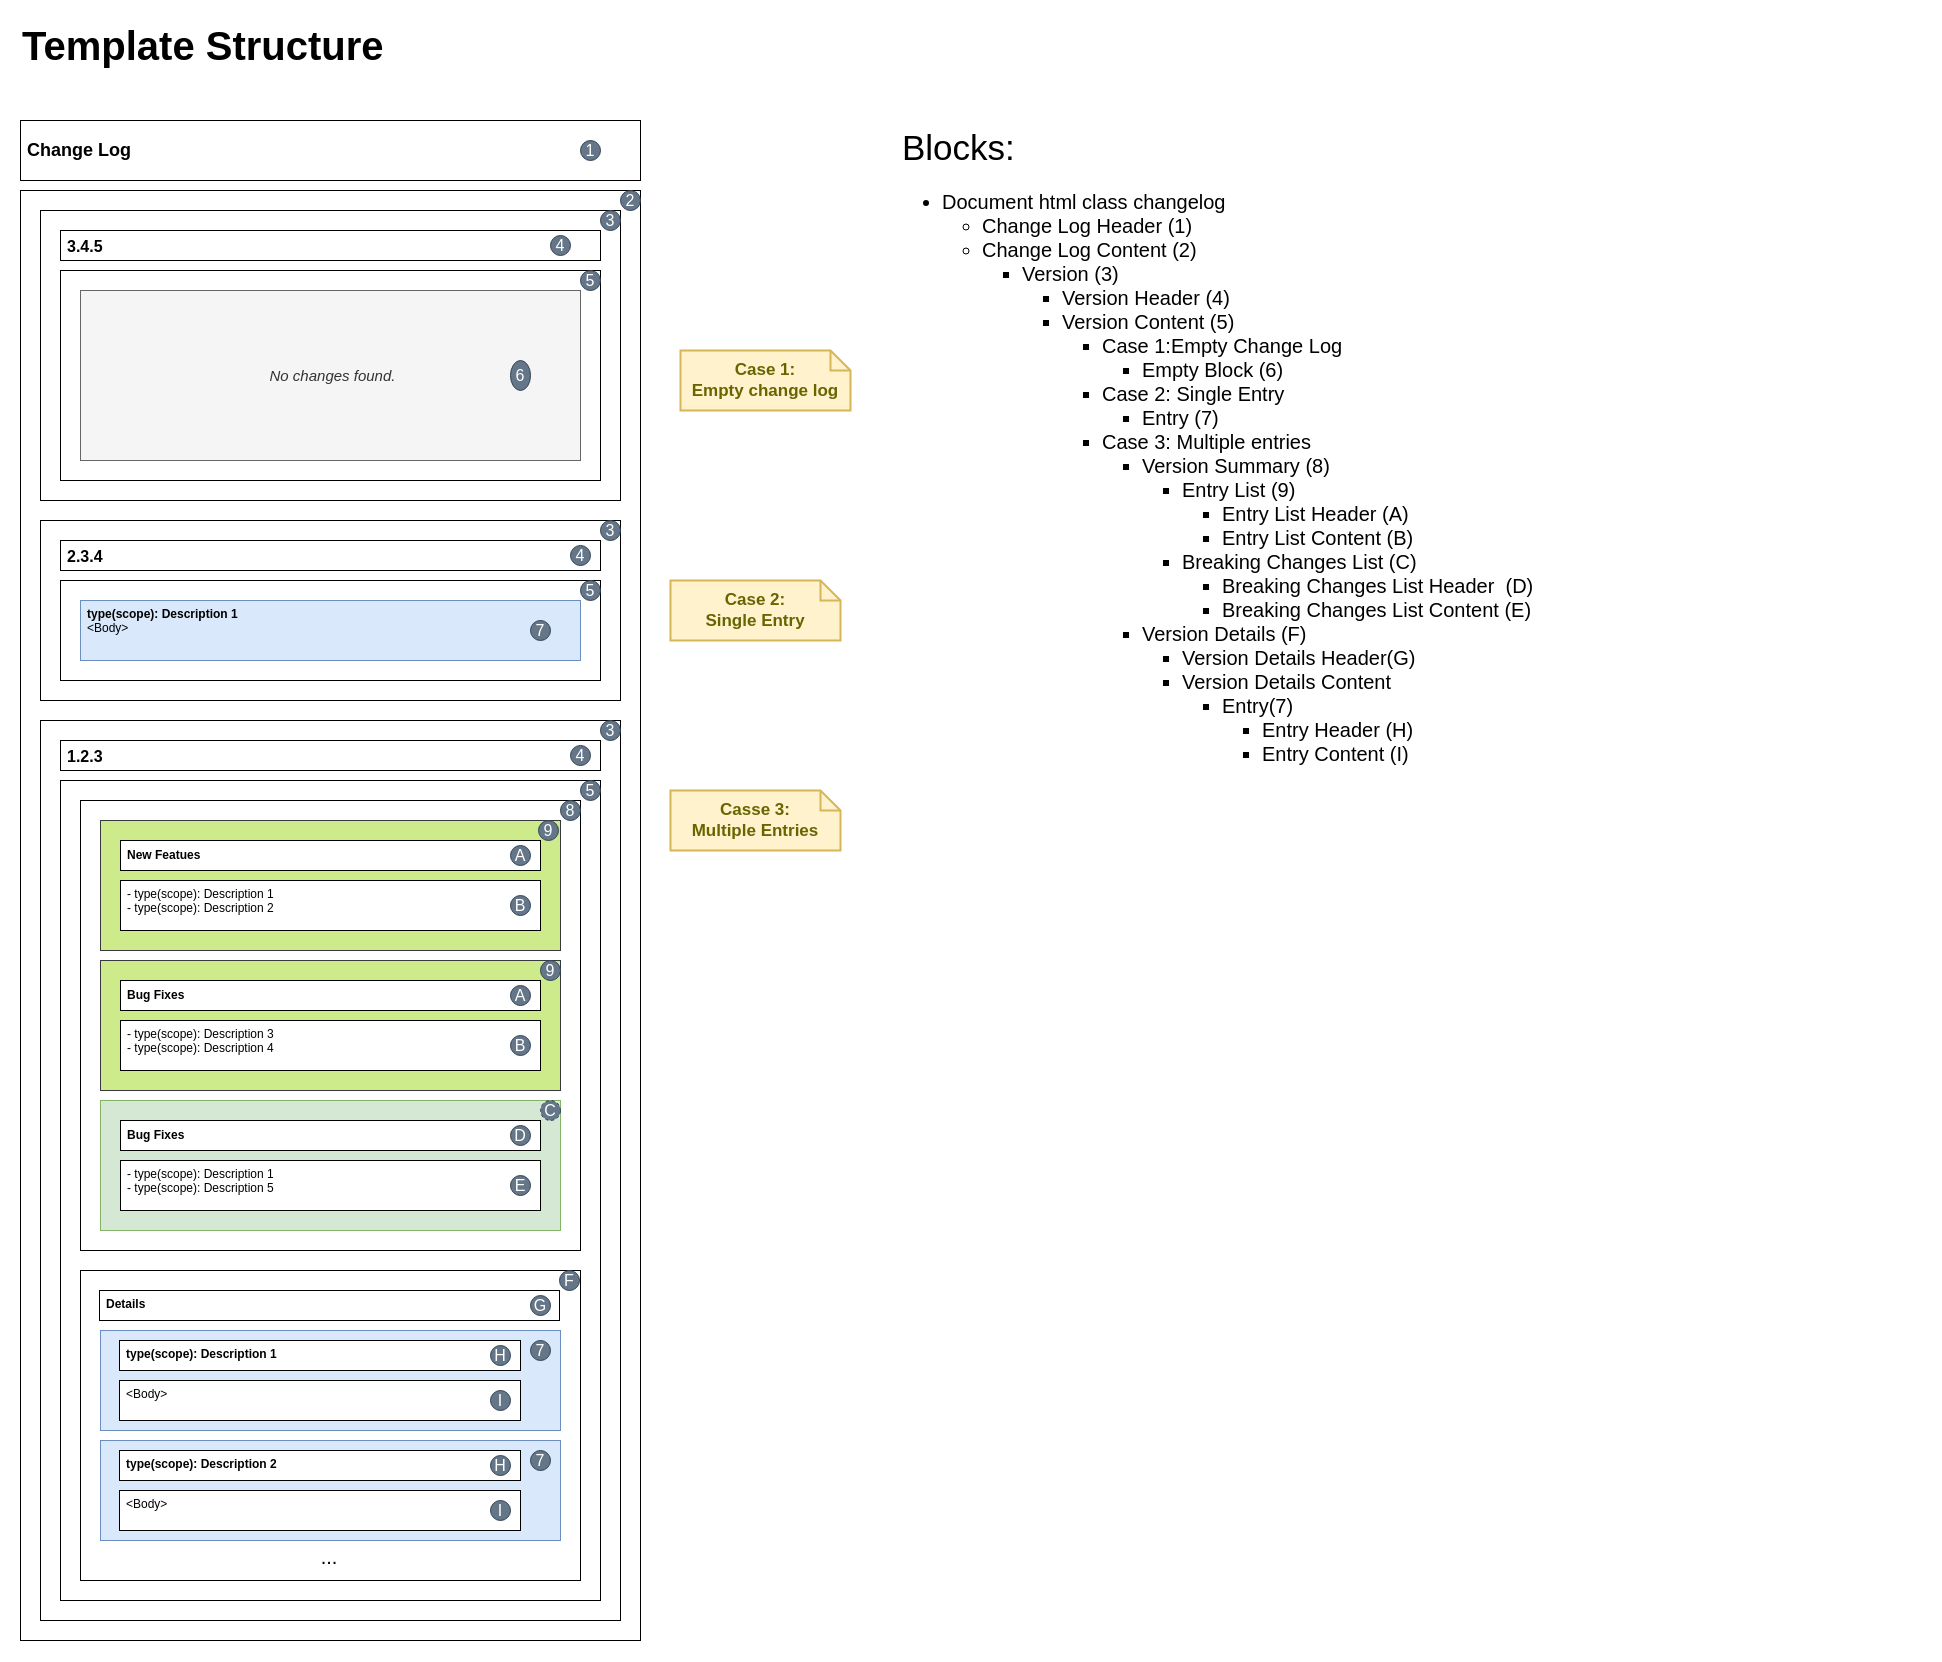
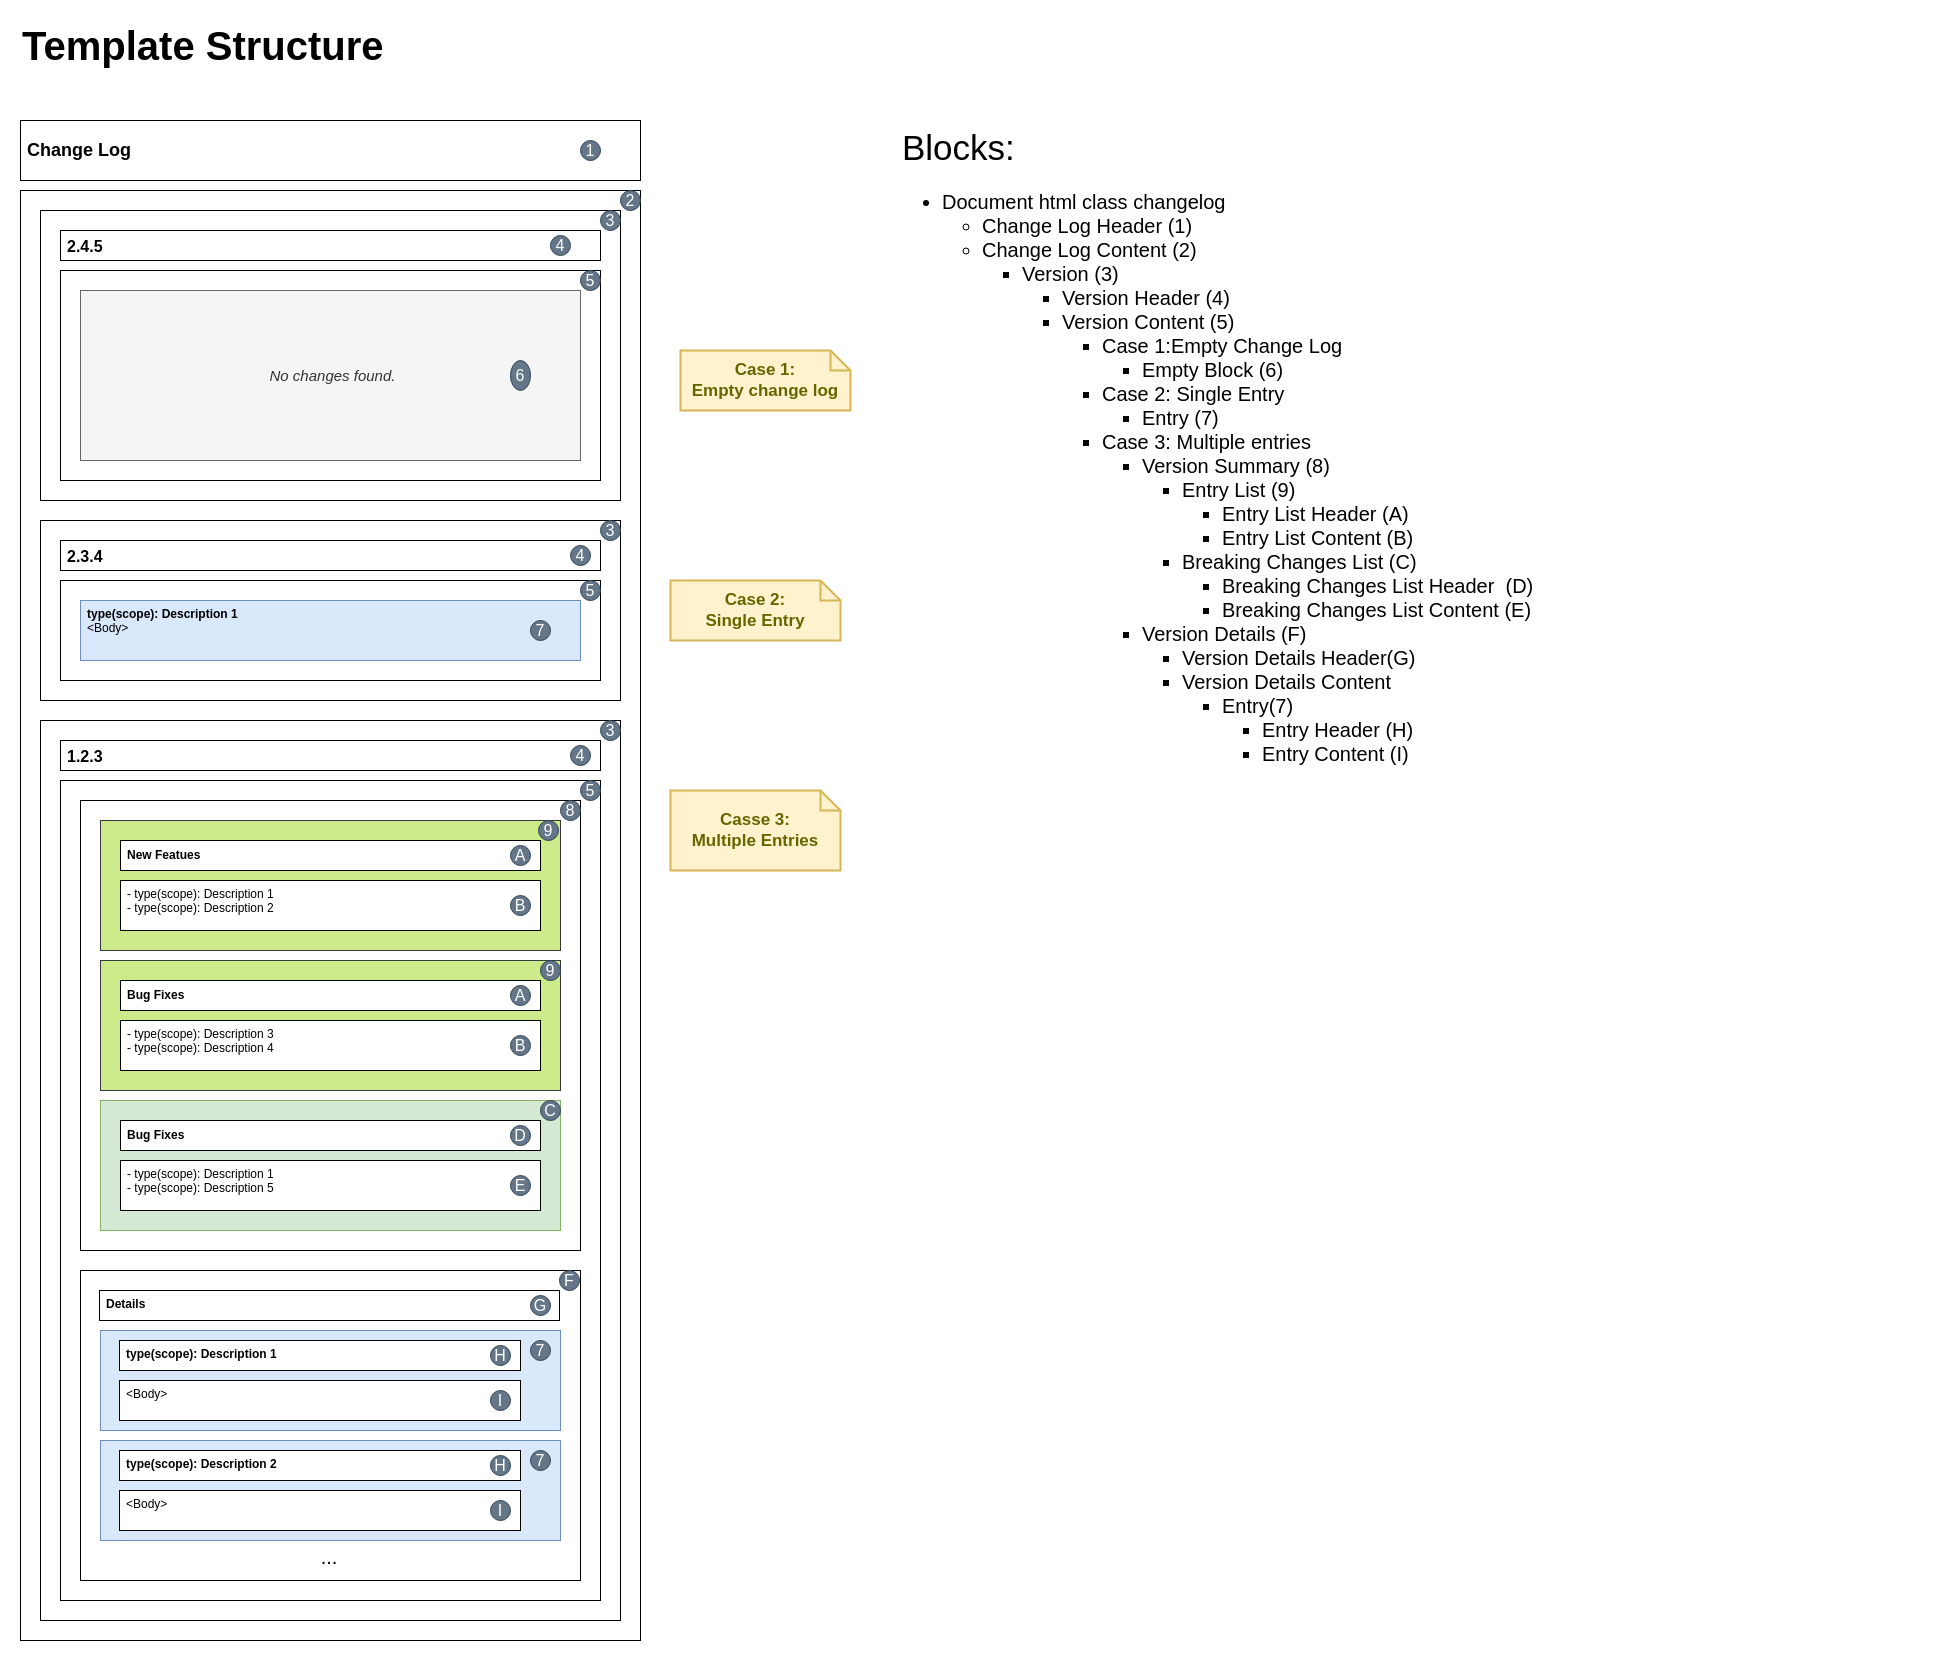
(86, 247) -> (86, 247)
(756, 821) -> (756, 831)
(551, 1111) -> (551, 1111)
